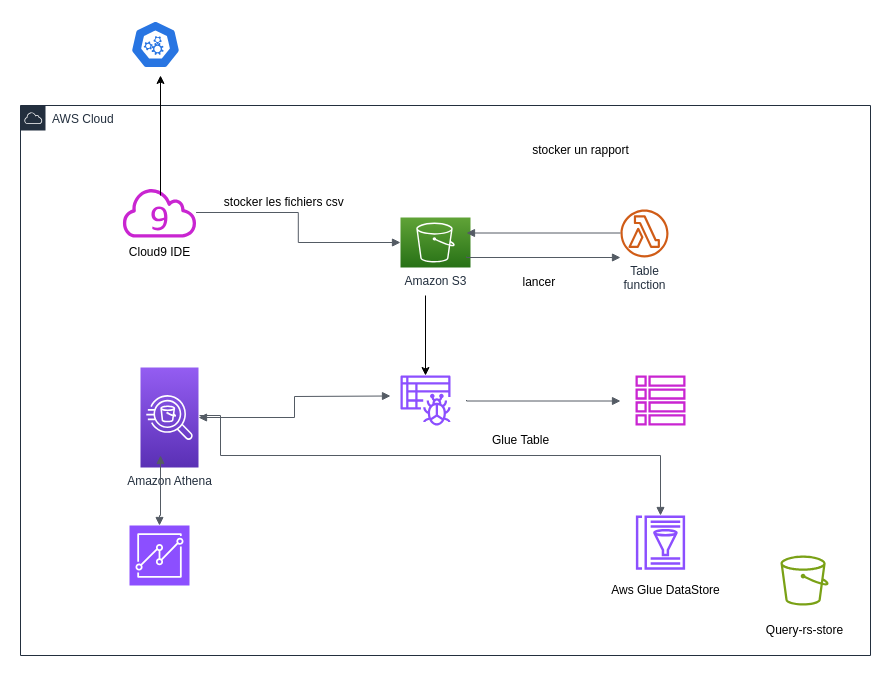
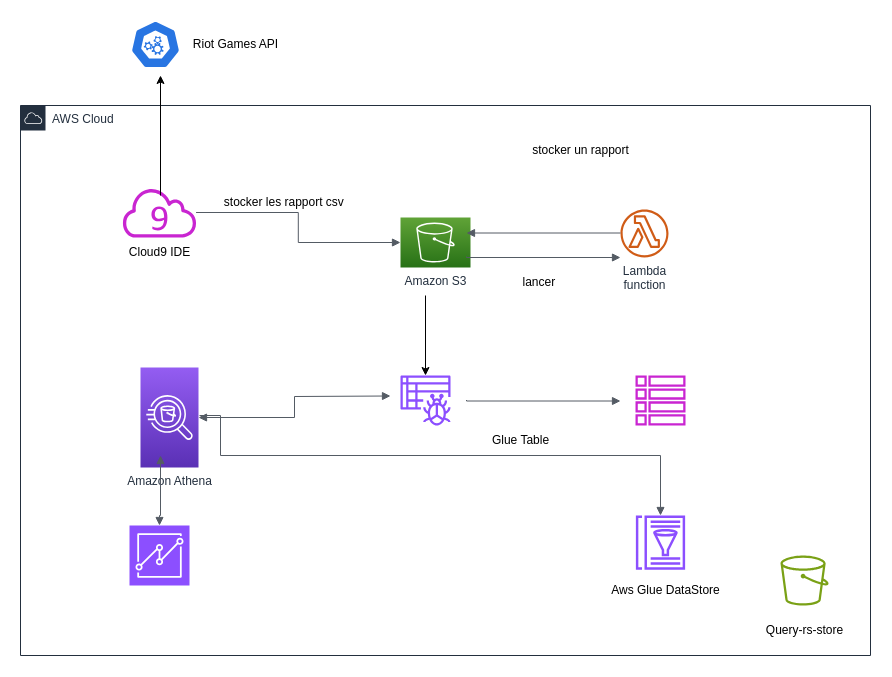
none -> (236, 45)
(286, 203) -> (286, 203)
(645, 279) -> (645, 279)
